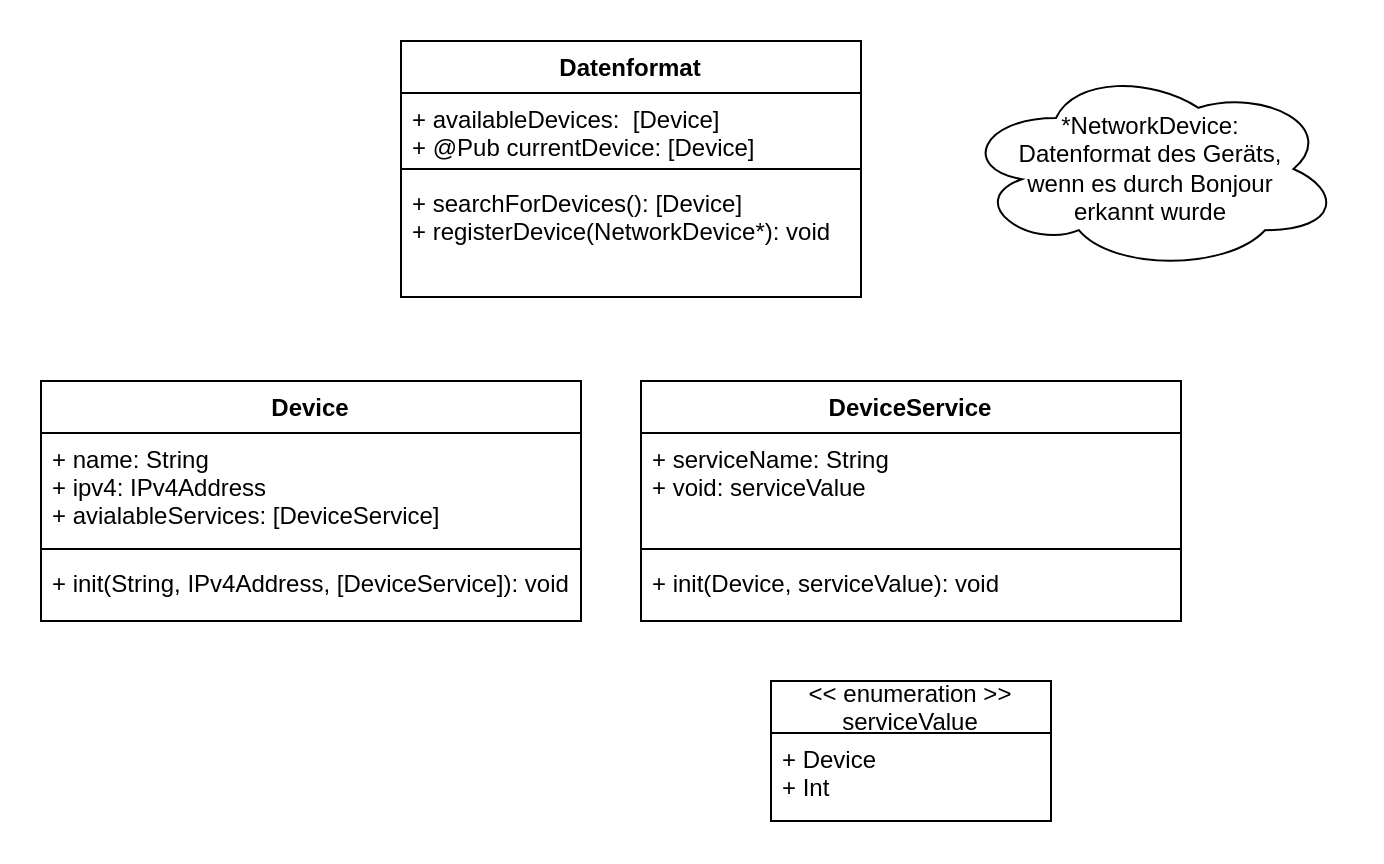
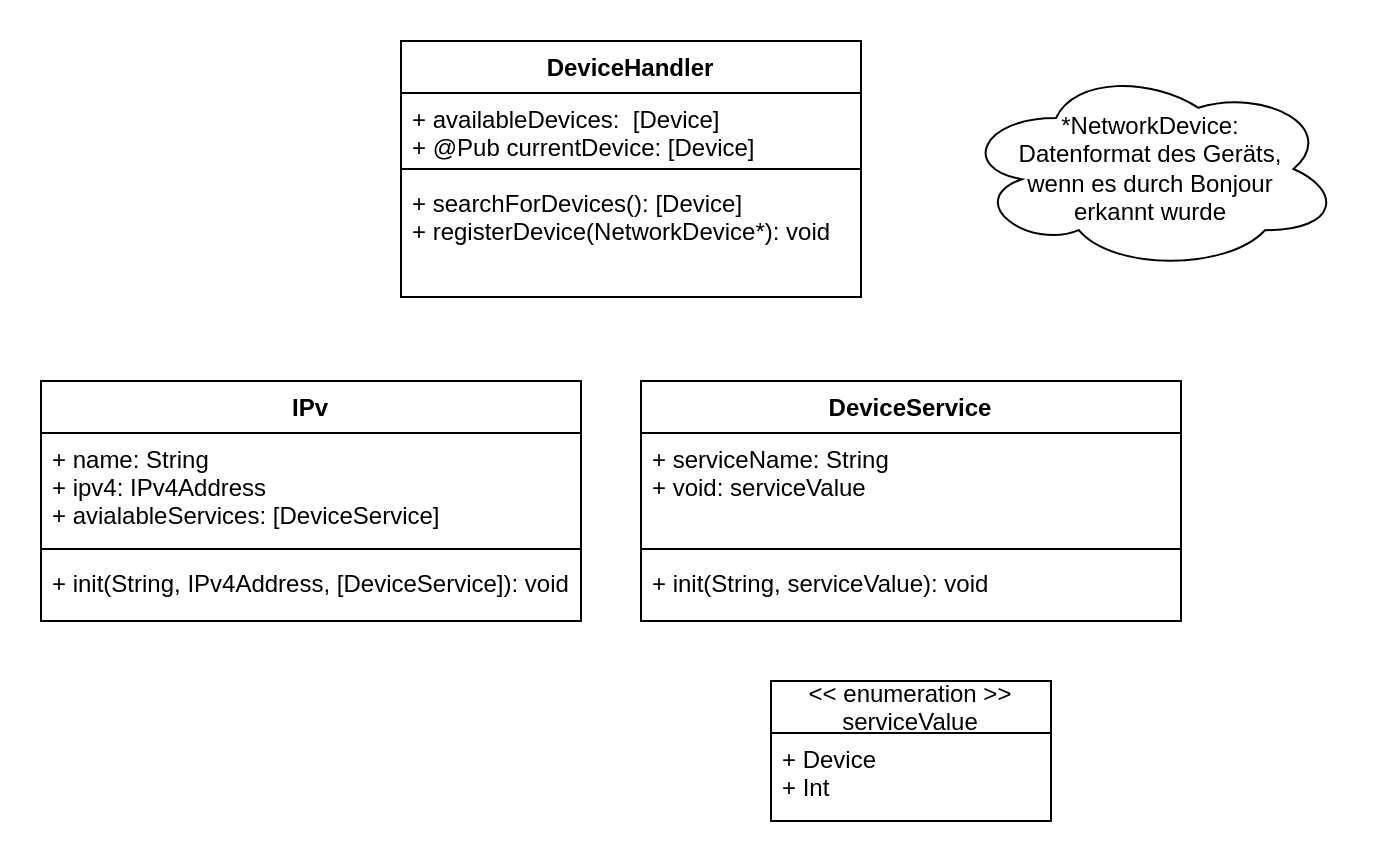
(630, 68) -> (630, 68)
(310, 408) -> (310, 408)
(846, 584) -> (846, 584)
